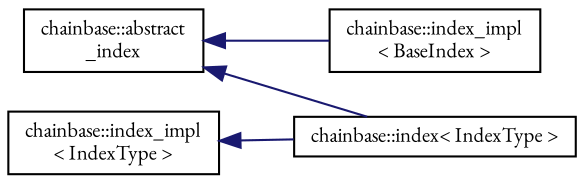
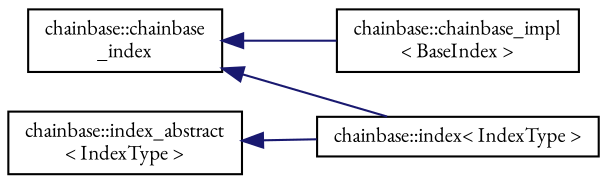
(114, 41) -> (125, 41)
(435, 41) -> (458, 41)
(114, 143) -> (125, 143)
